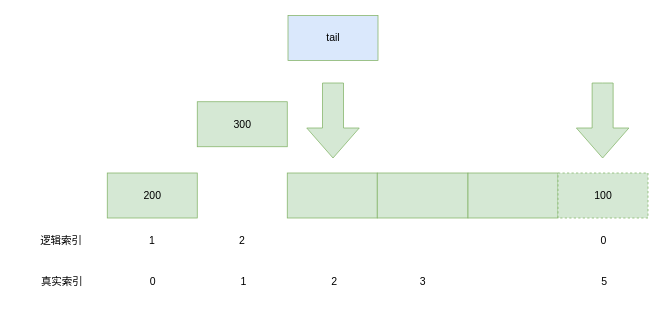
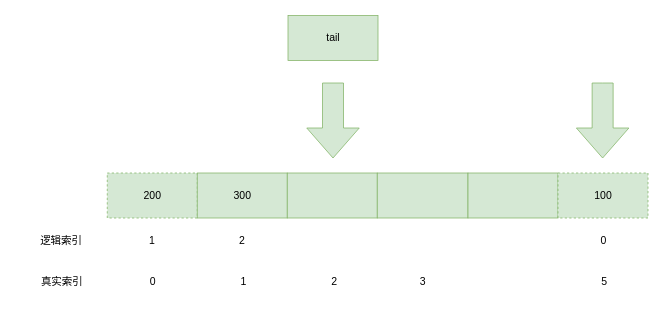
(333, 38) -> (333, 38)
(242, 124) -> (242, 195)
(152, 195) -> (152, 195)
